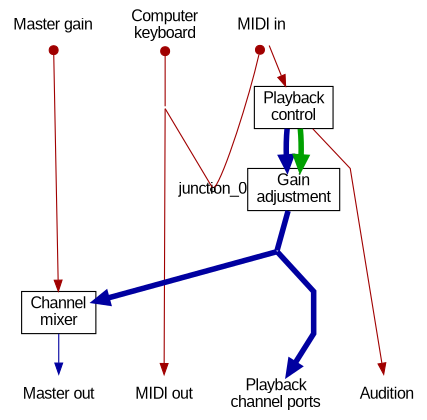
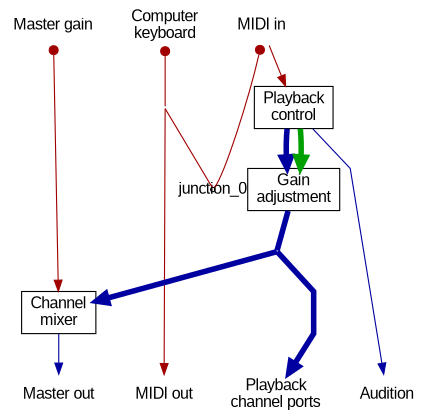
(362, 239) -> (362, 239)
